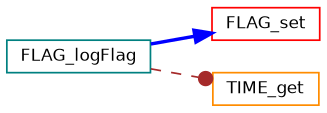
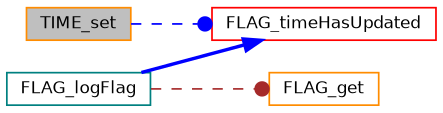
none -> (79, 24)
(266, 24) -> (324, 24)
(266, 89) -> (324, 89)
